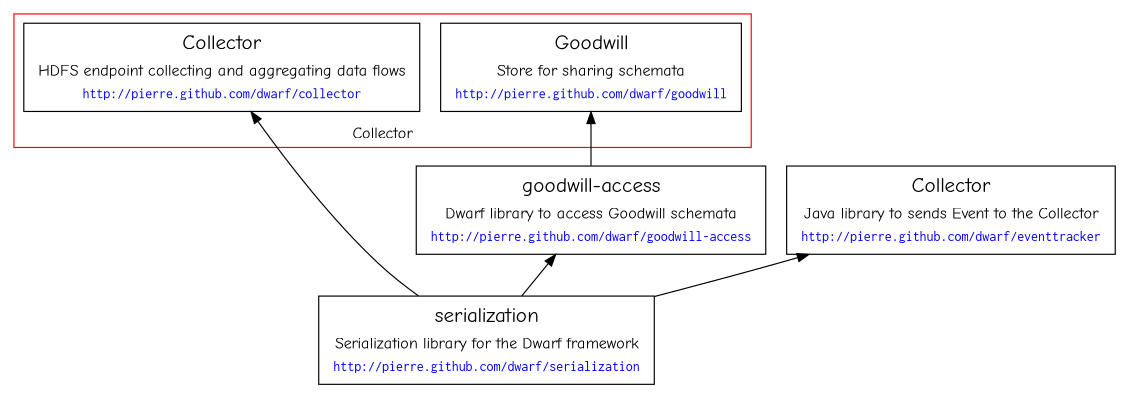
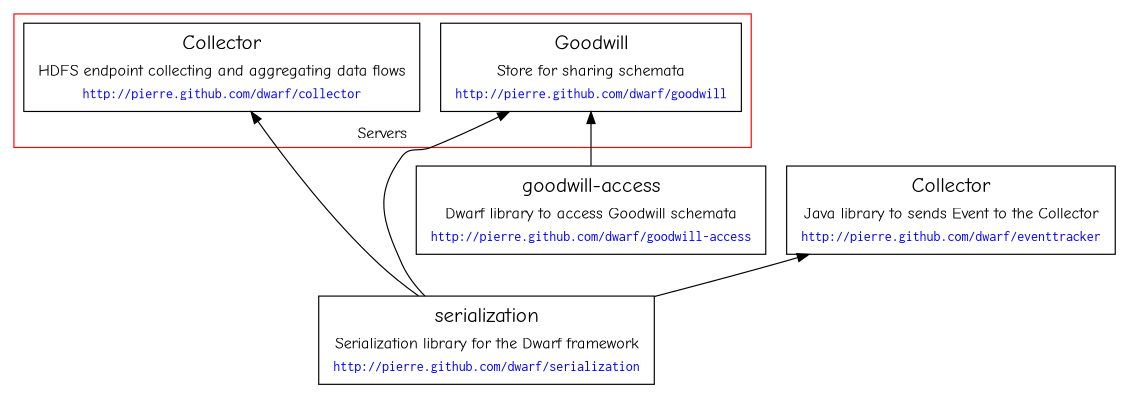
(383, 134) -> (383, 134)
(535, 280) -> (390, 178)
